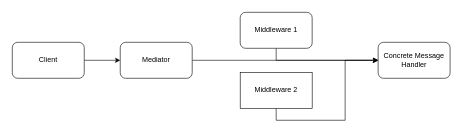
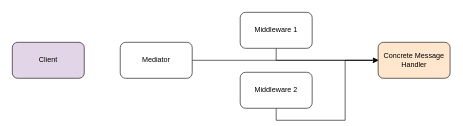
(48, 60) -> (48, 60)
(114, 60) -> none
(414, 60) -> (414, 60)
(276, 90) -> (276, 90)
